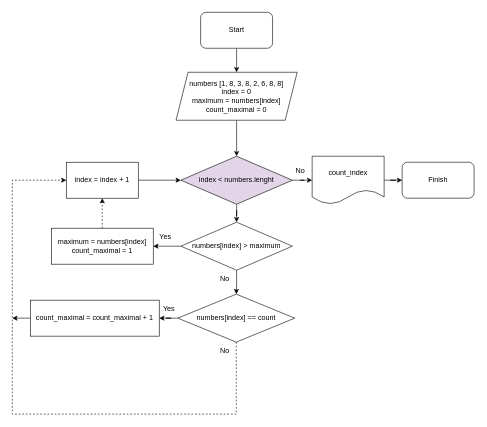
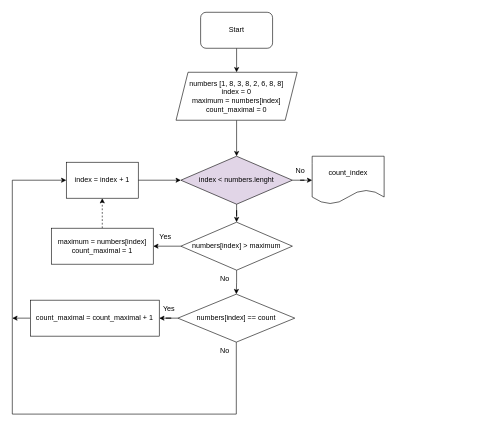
(393, 180) -> none
(438, 180) -> none
(18, 414) -> (18, 414)
